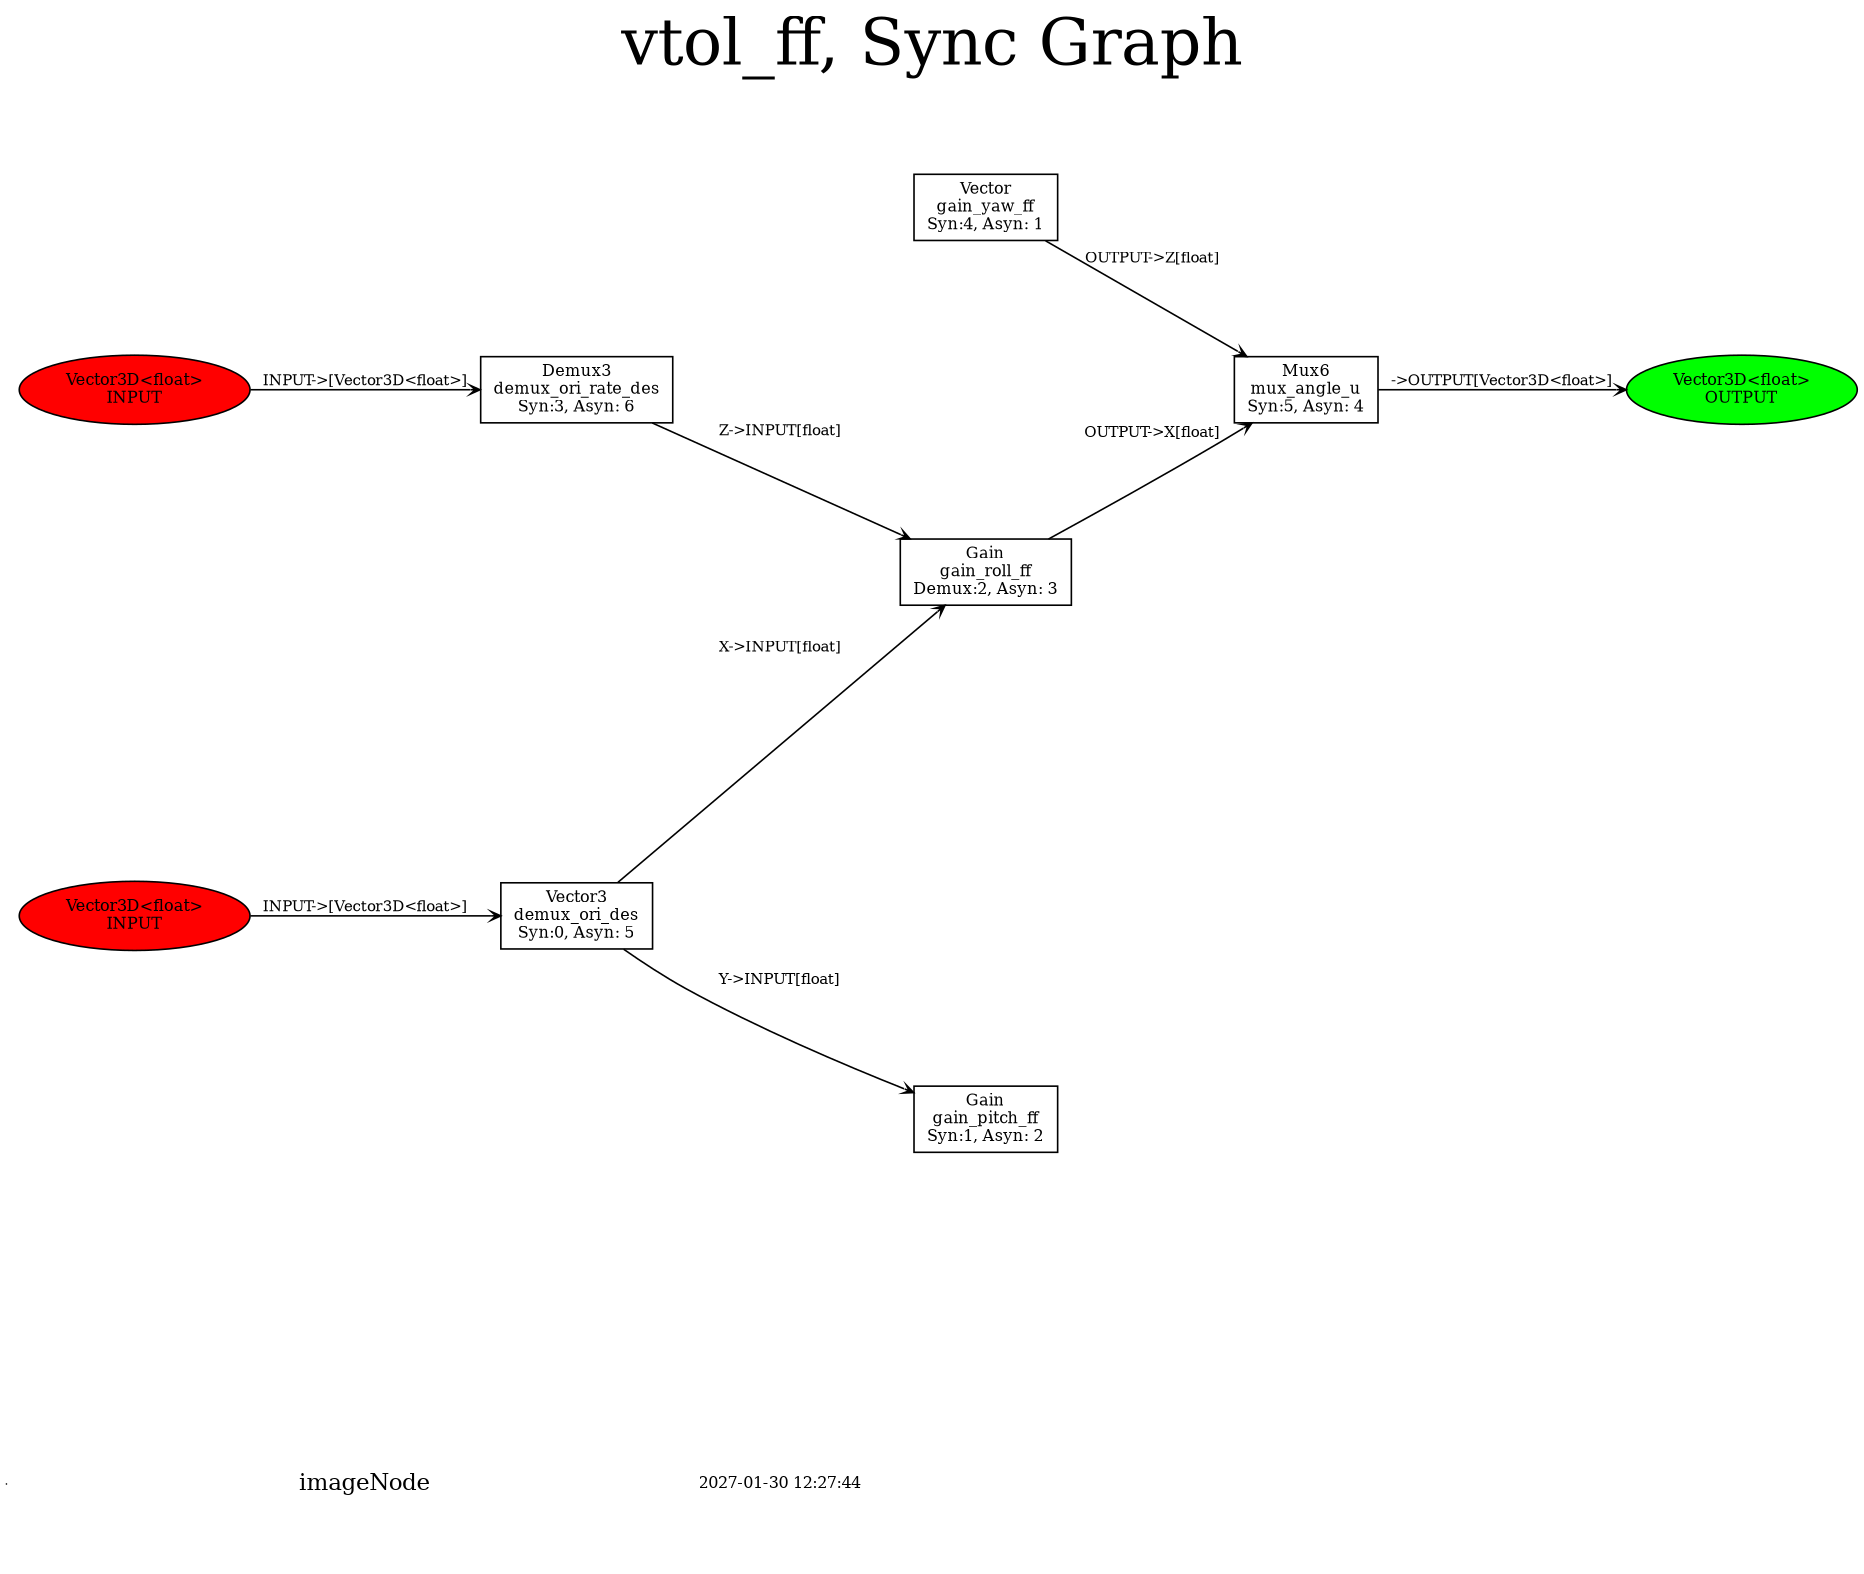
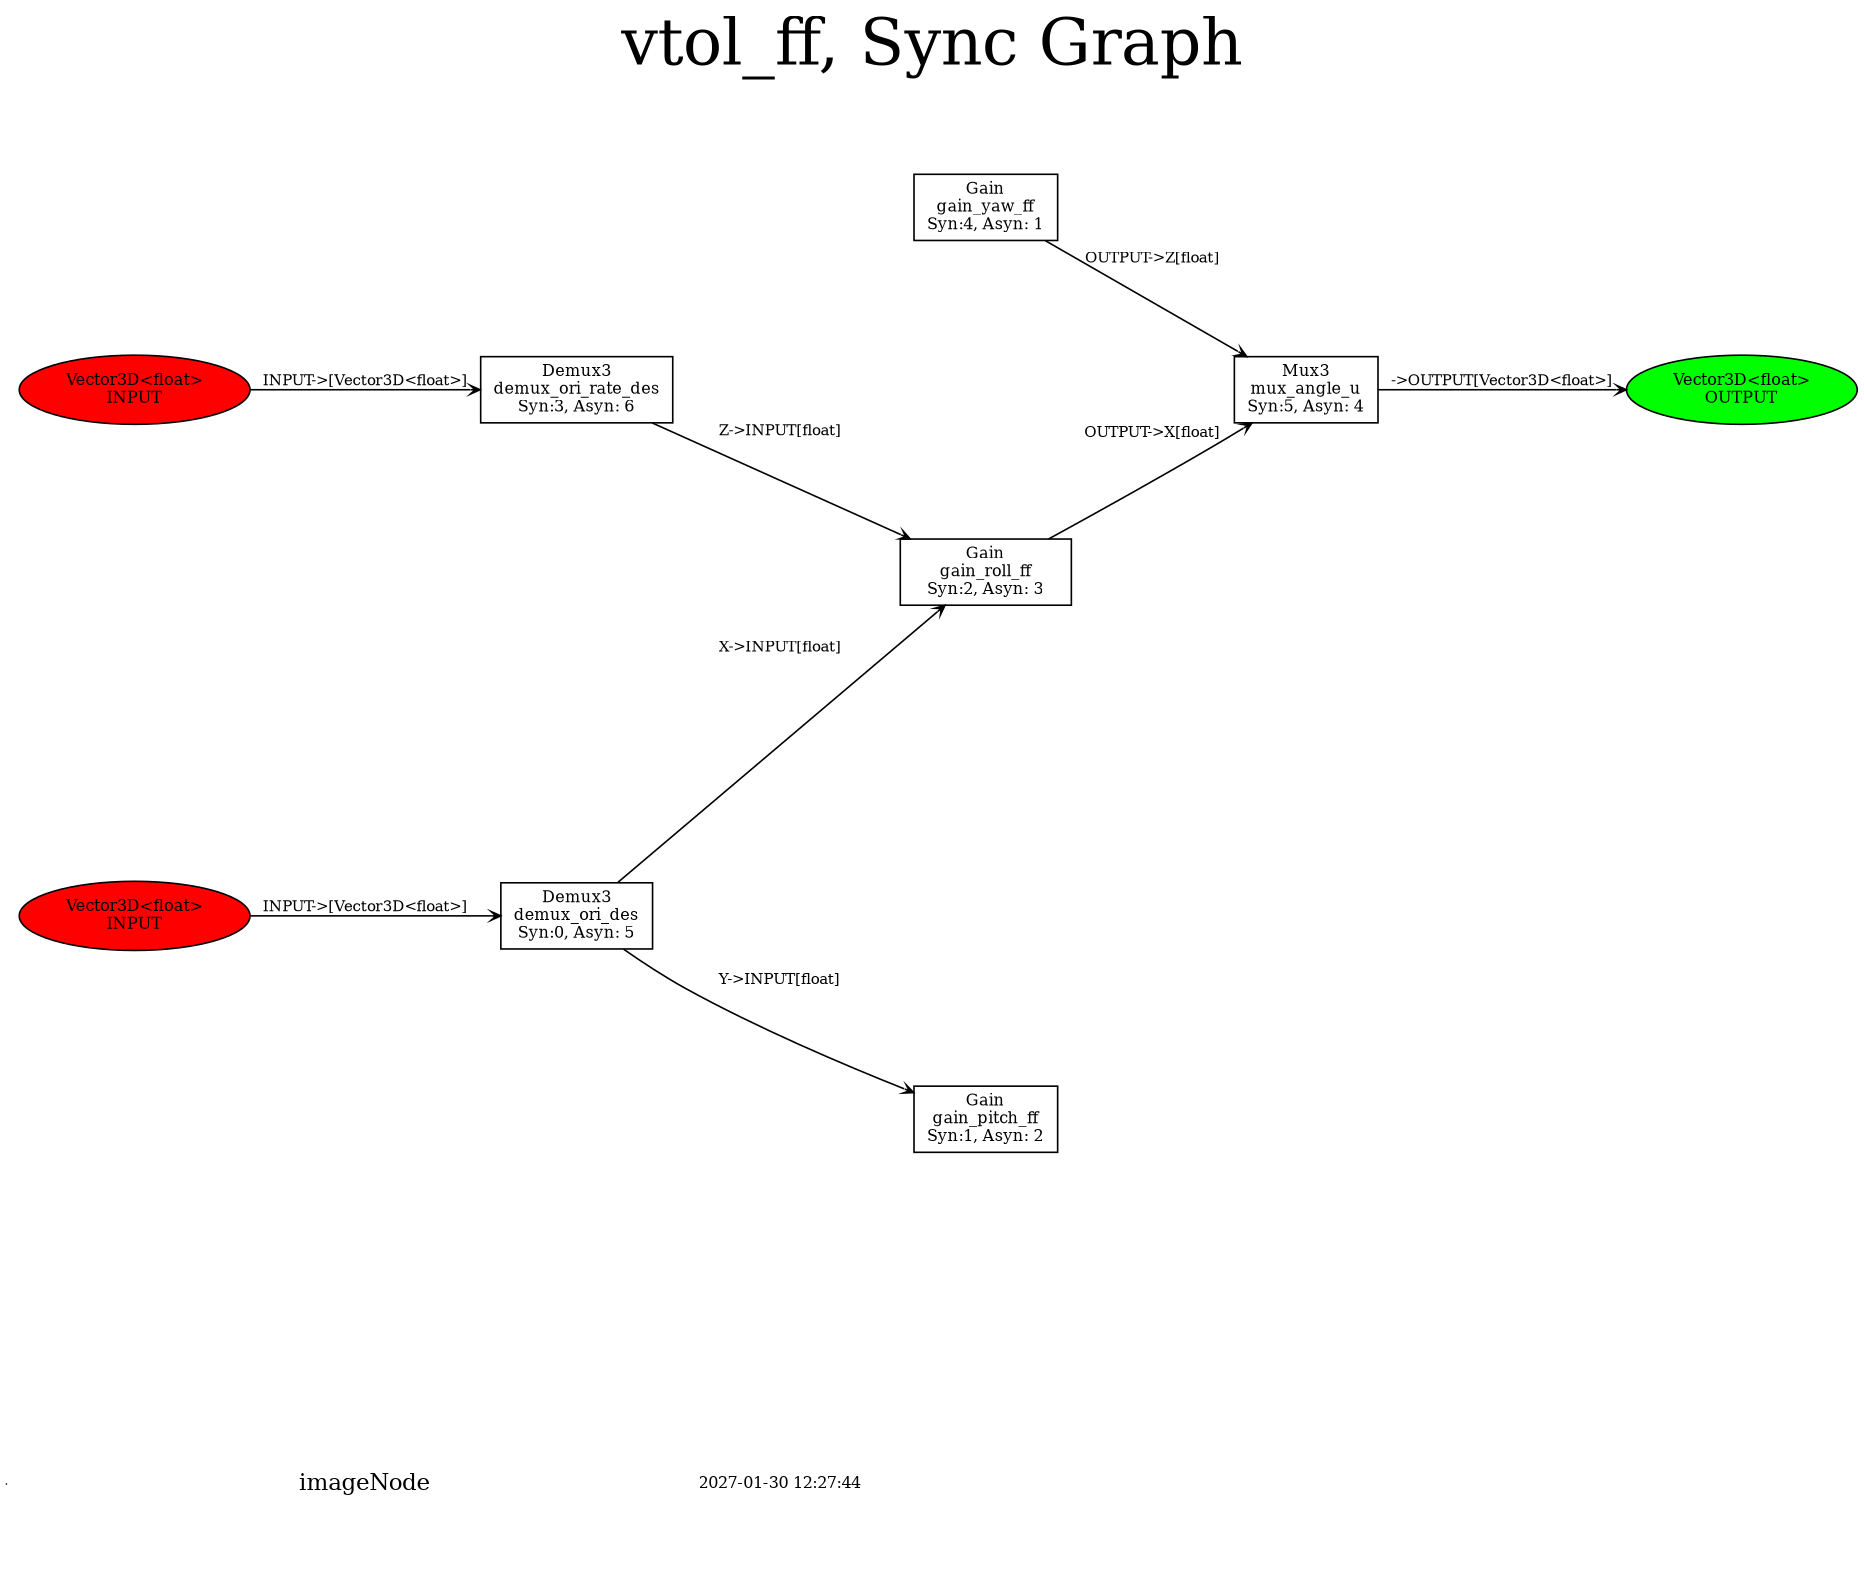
(986, 207) -> (986, 207)
(1306, 390) -> (1306, 390)
(986, 572) -> (986, 572)
(577, 916) -> (577, 916)
